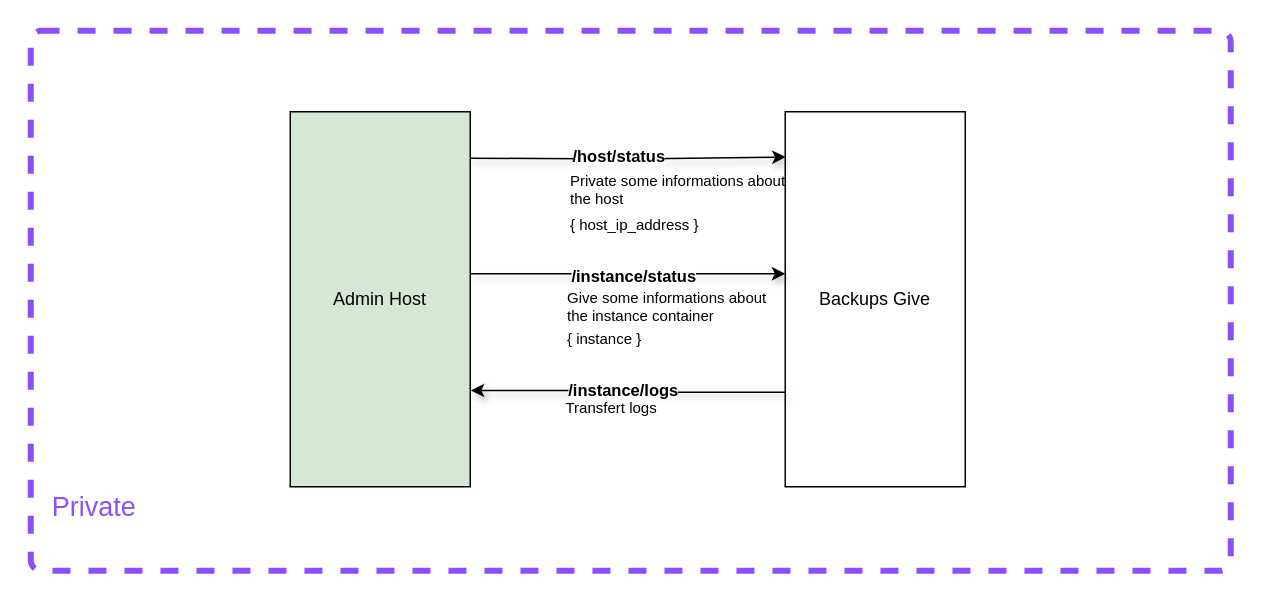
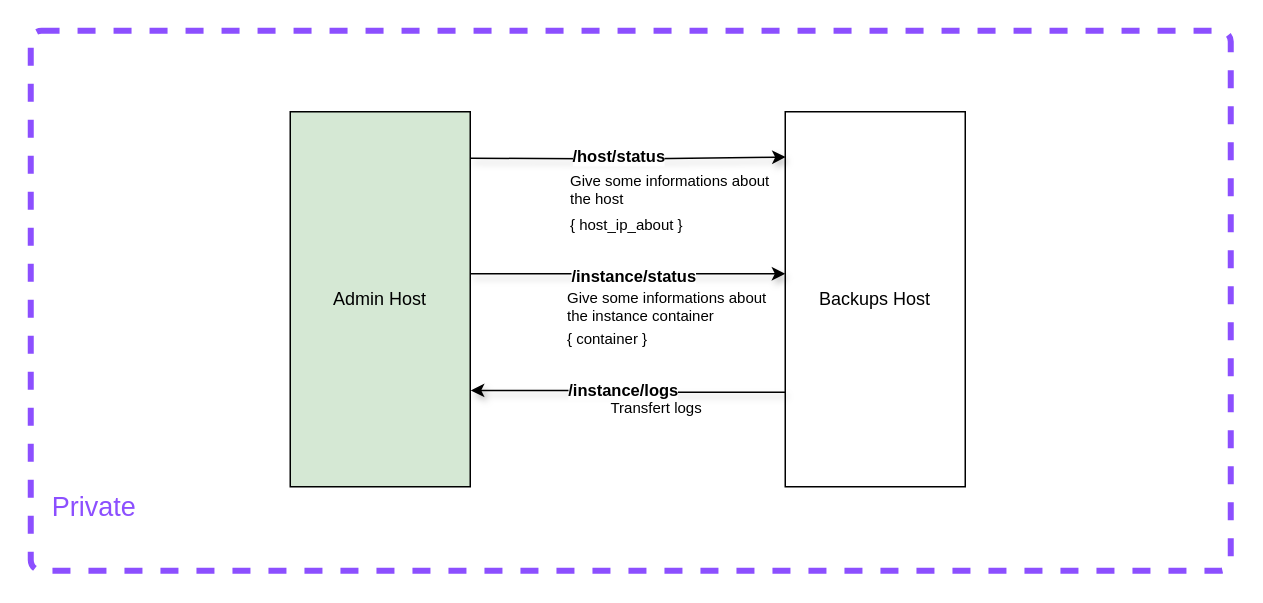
(689, 190) -> (677, 190)
(645, 224) -> (636, 224)
(875, 299) -> (875, 299)
(612, 338) -> (617, 338)
(623, 407) -> (668, 407)
